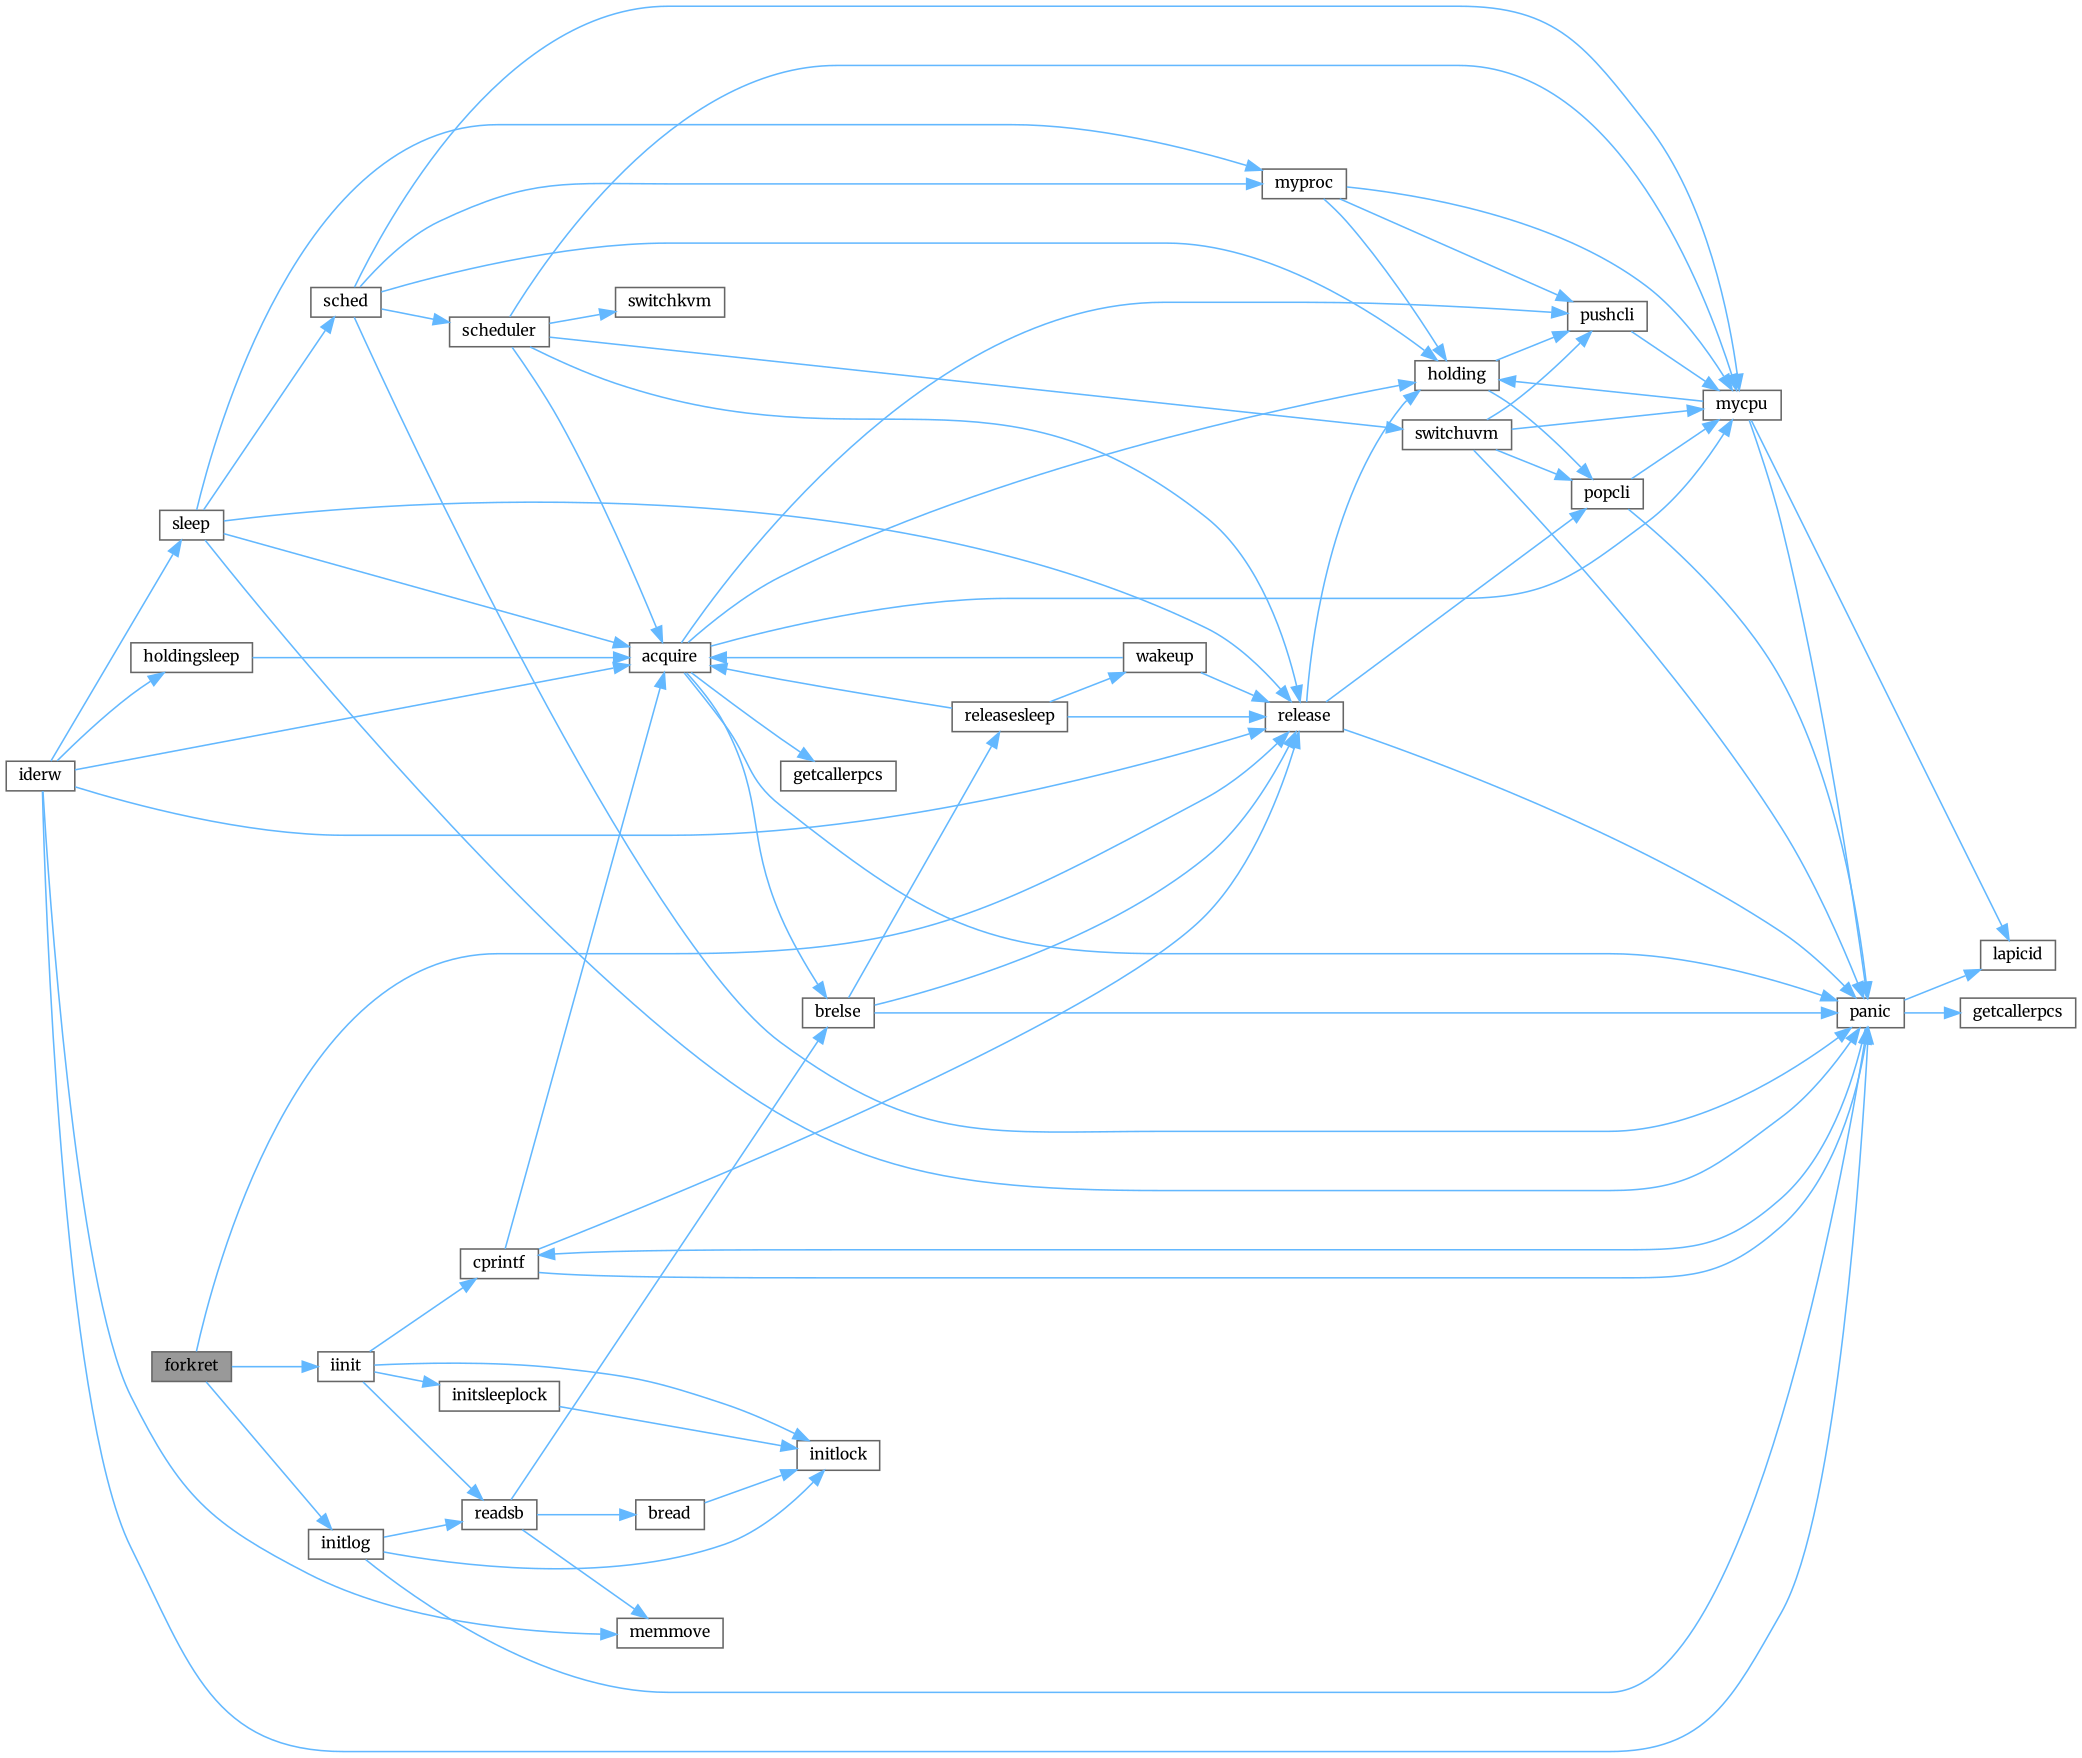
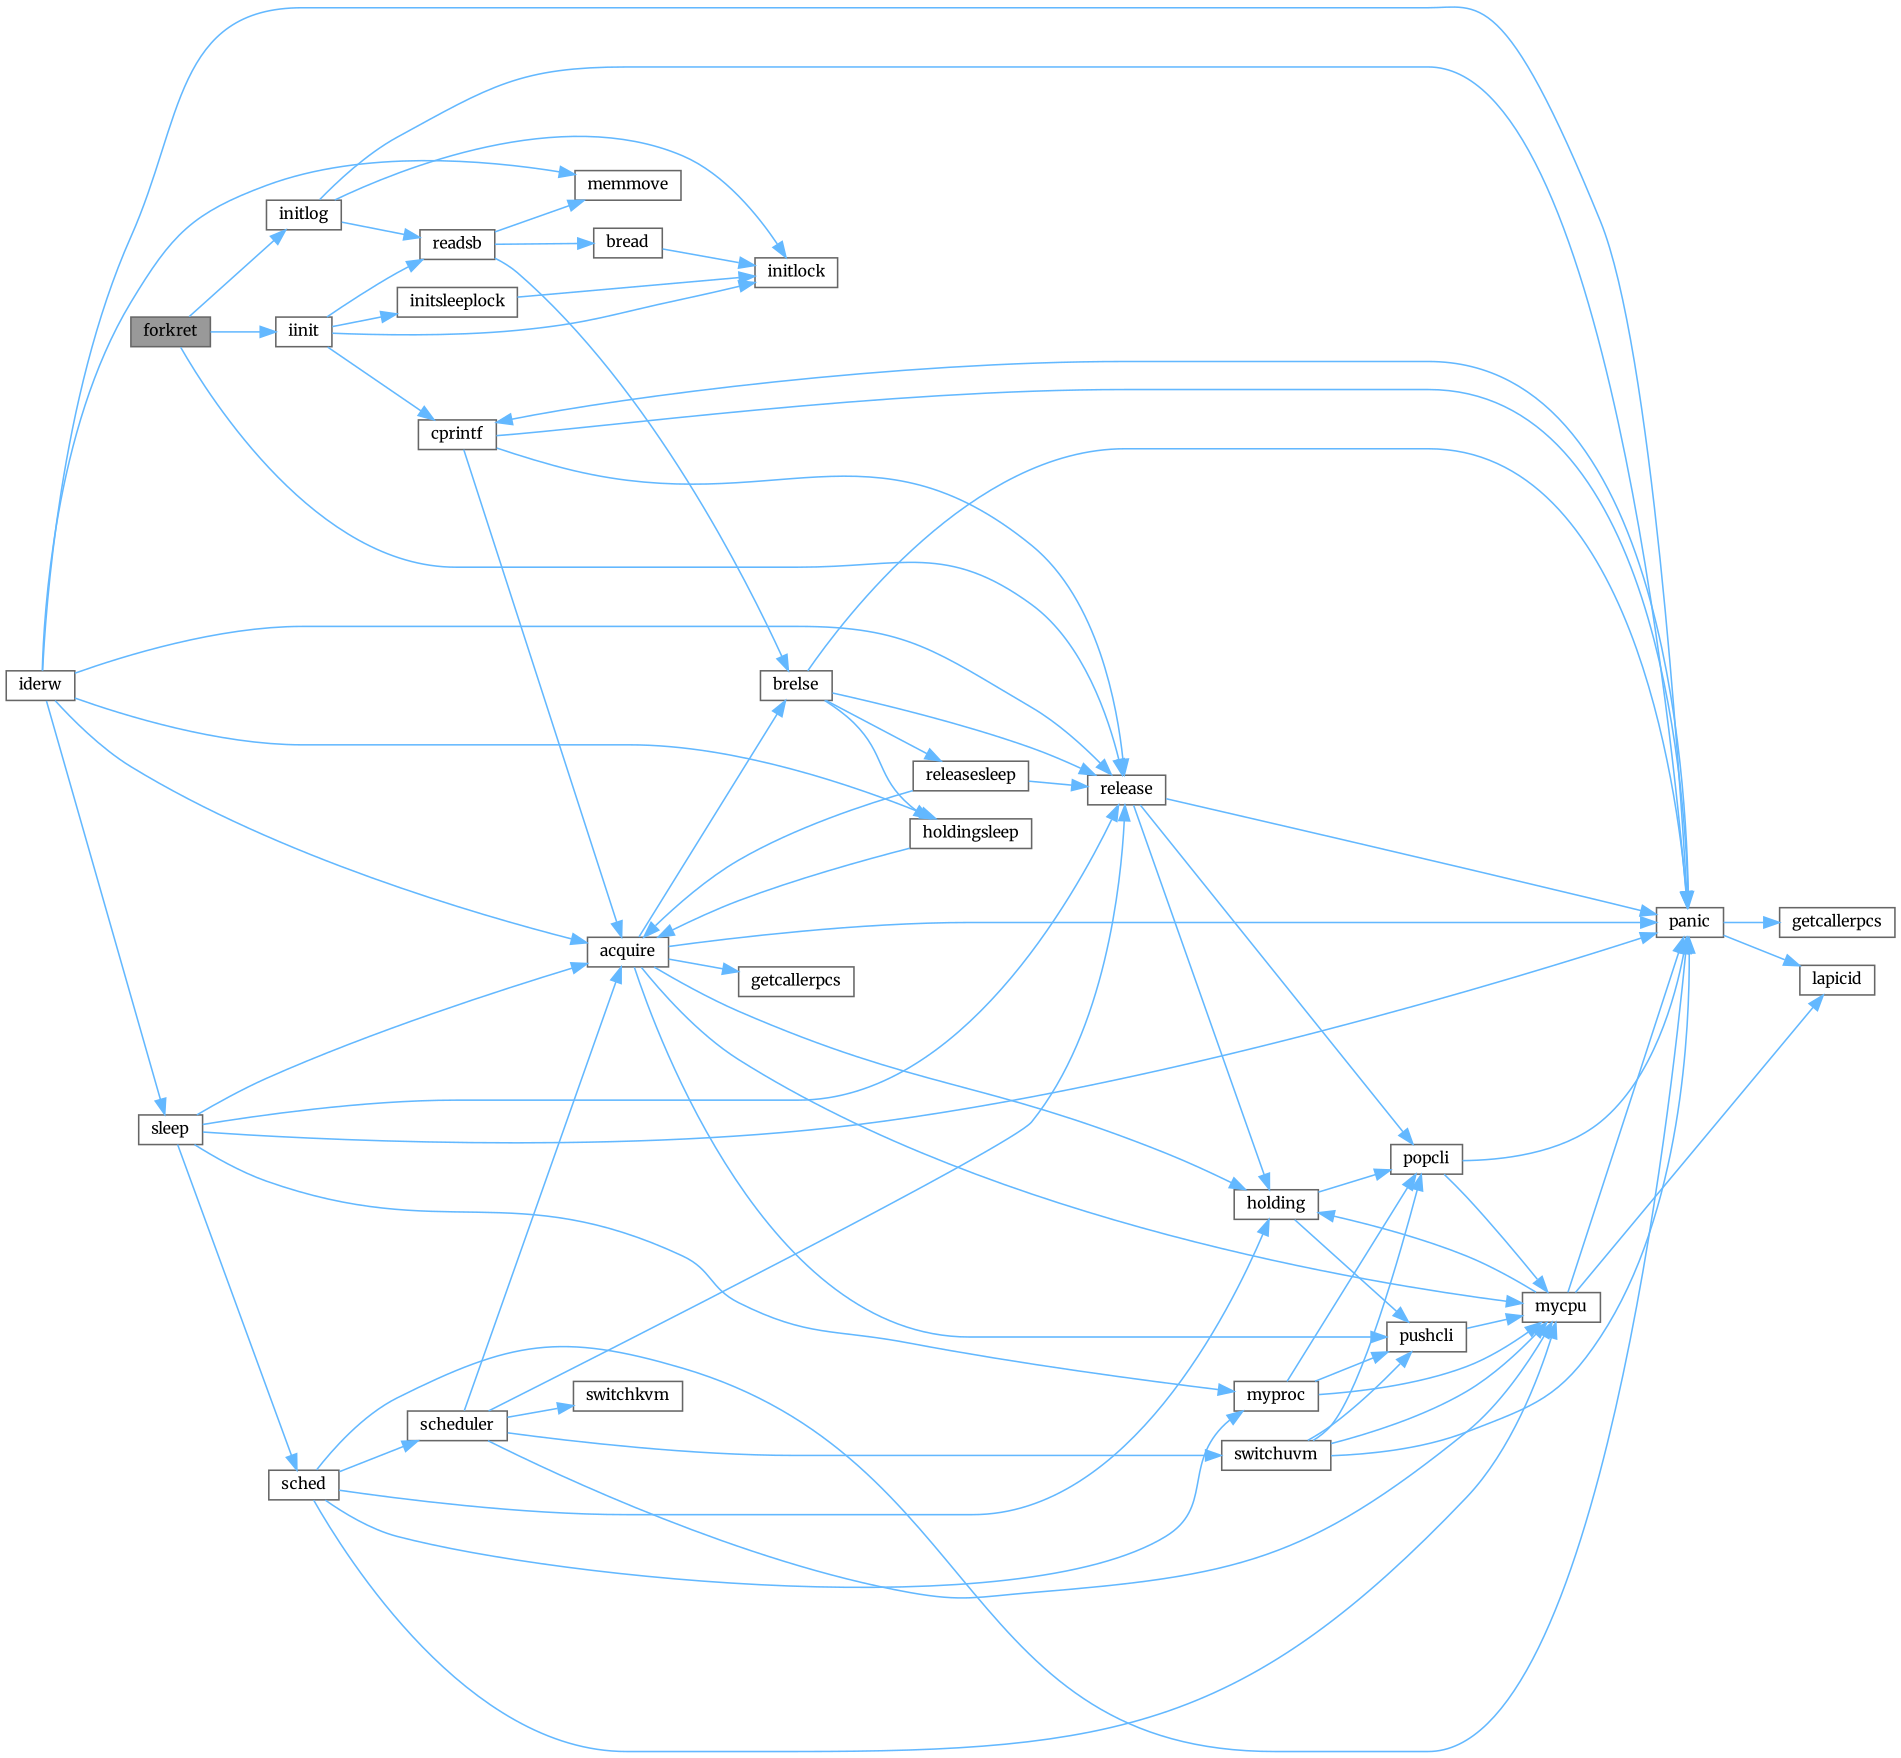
(1385, 269) -> (1344, 1289)
(1165, 658) -> none
none -> (875, 752)
